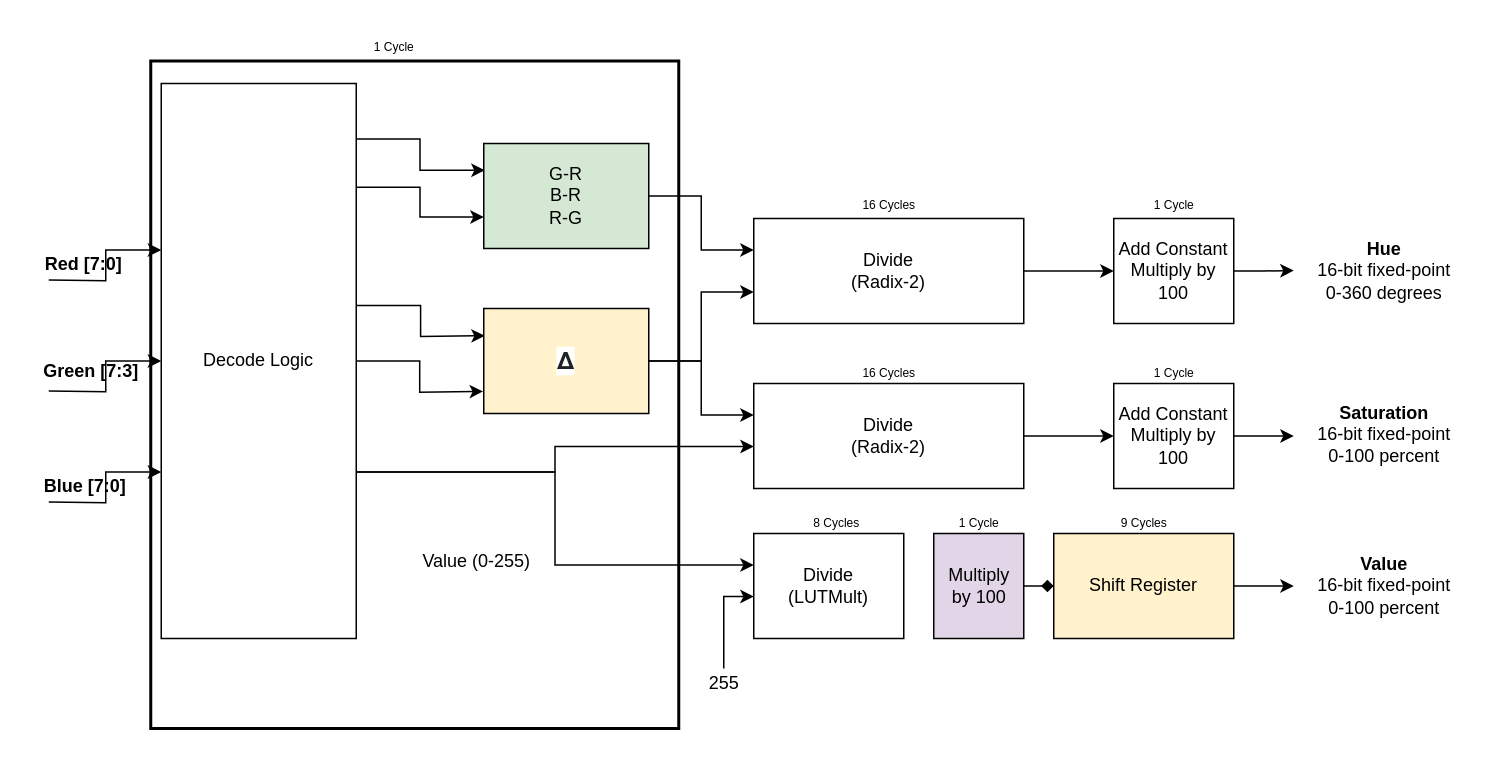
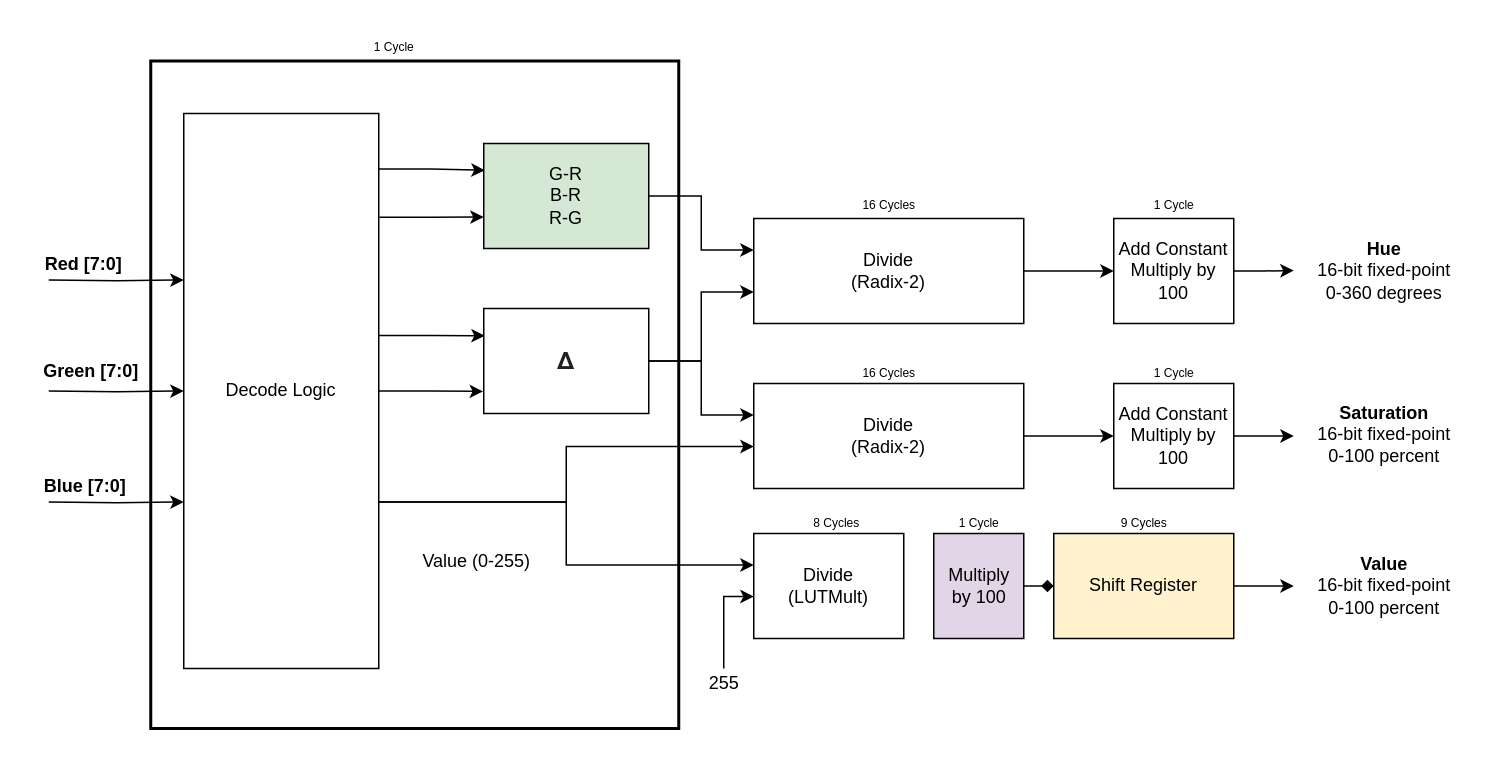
(259, 361) -> (281, 391)
(566, 361) -> (566, 361)
(92, 371) -> (92, 371)
